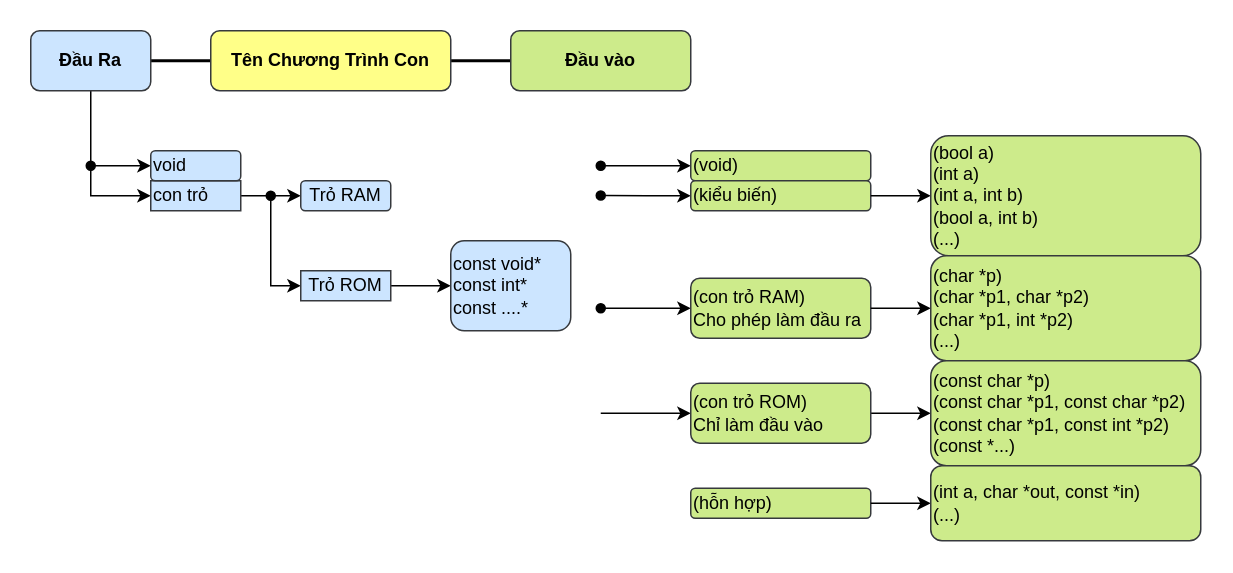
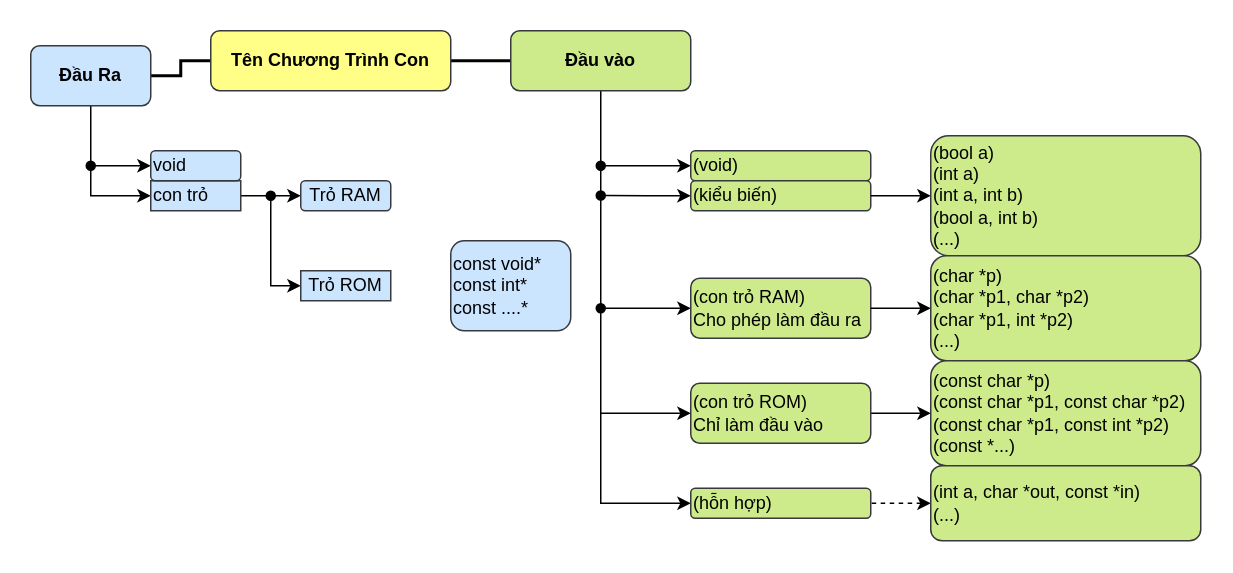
(91, 61) -> (91, 76)
(416, 286) -> none
none -> (601, 391)
(896, 503) -> (896, 503)
